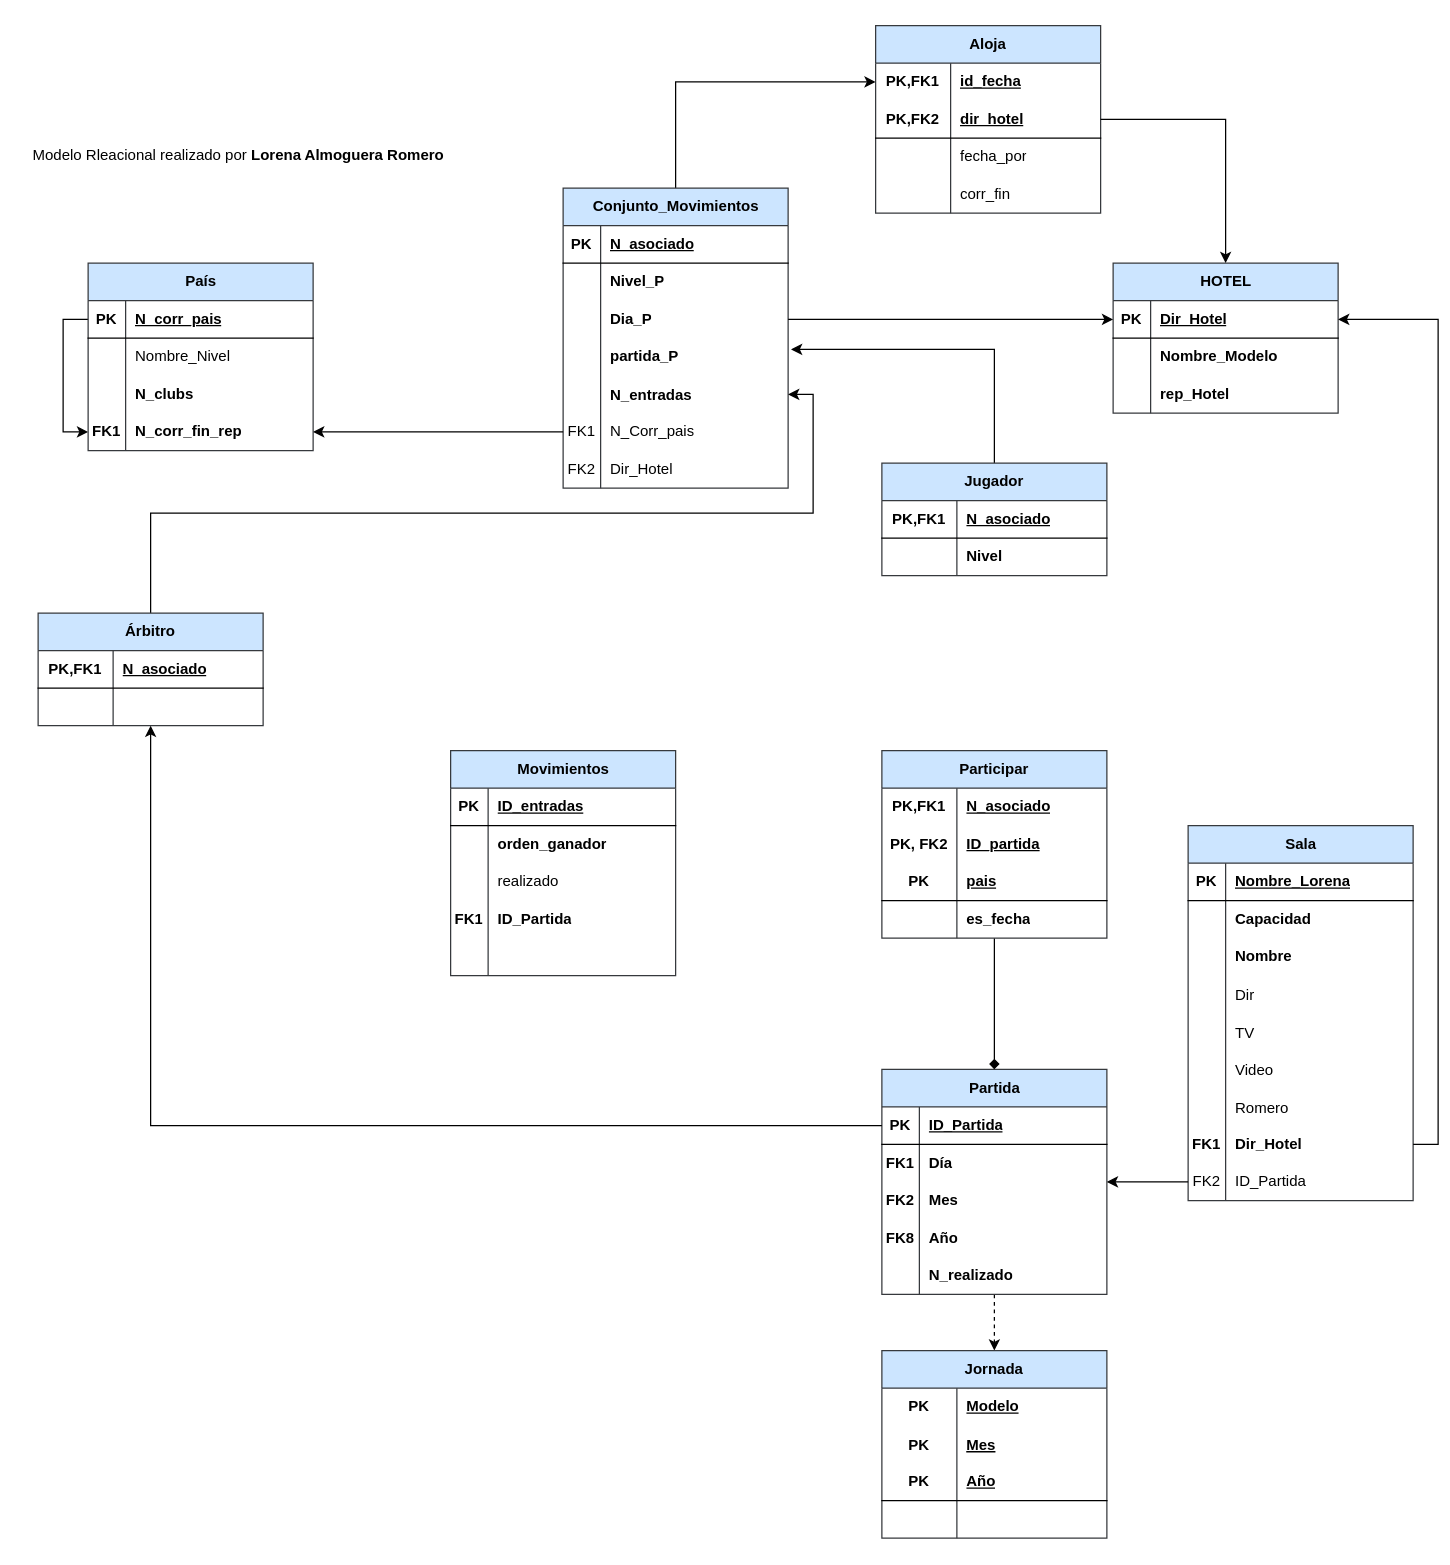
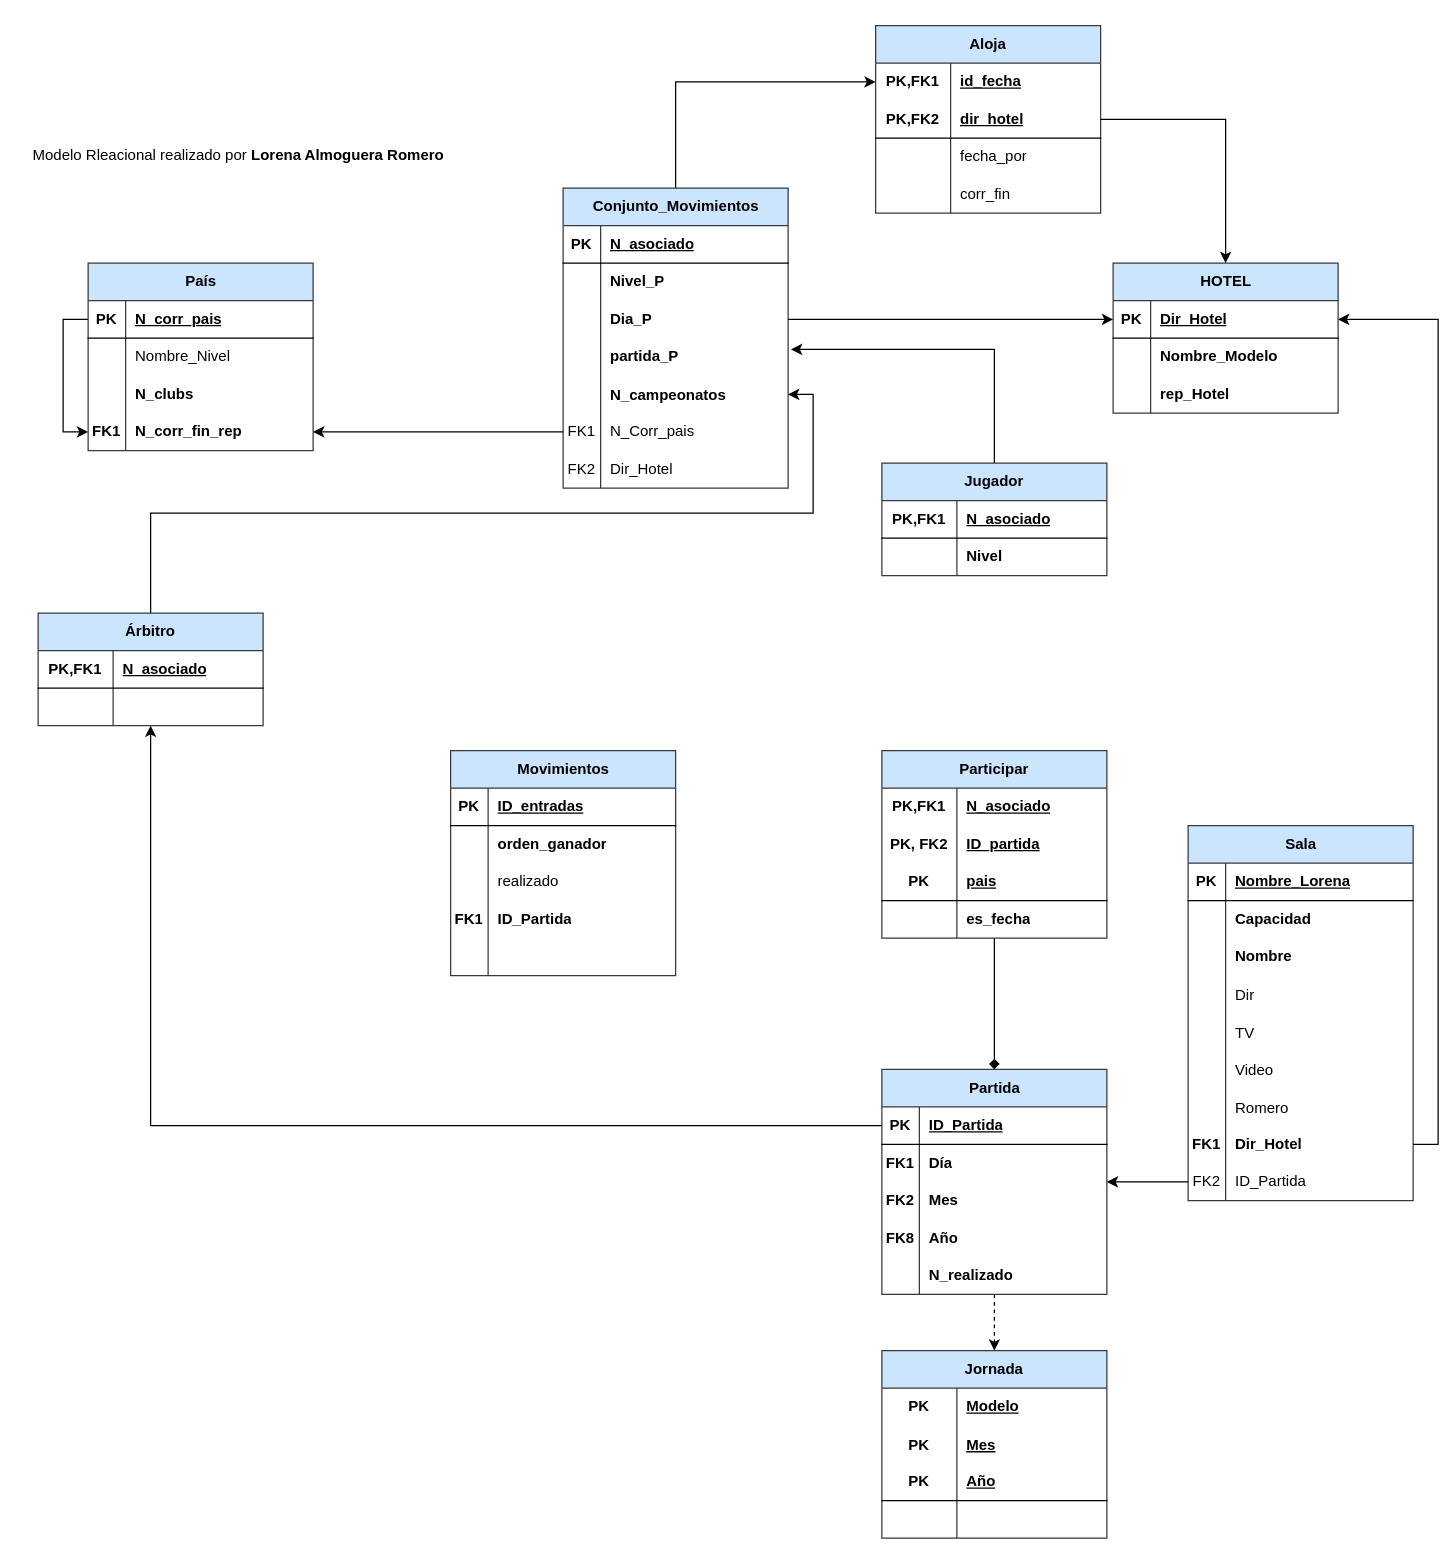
(652, 395) -> (665, 395)
